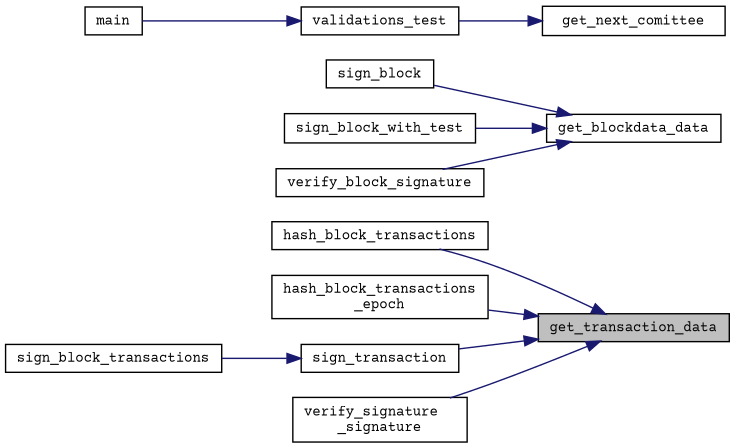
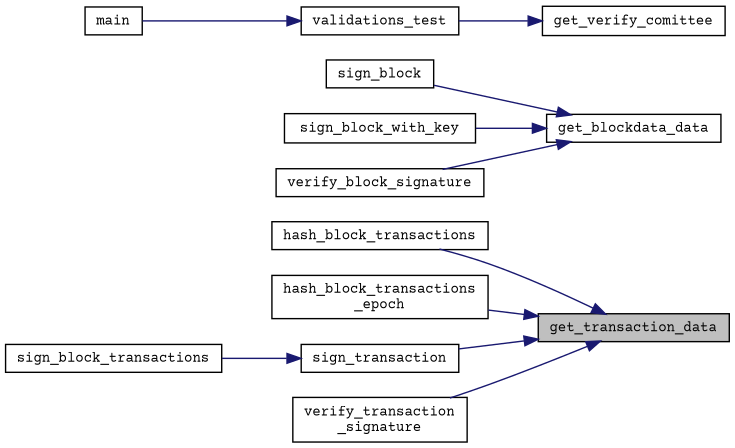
(634, 21) -> (634, 21)
(380, 128) -> (380, 128)
(380, 420) -> (380, 420)
